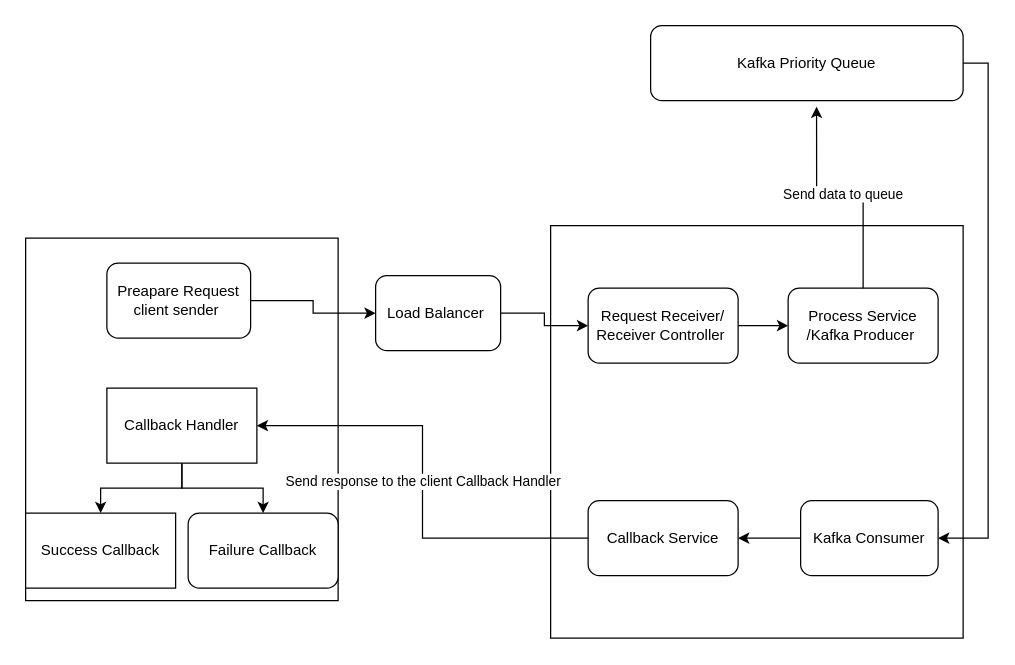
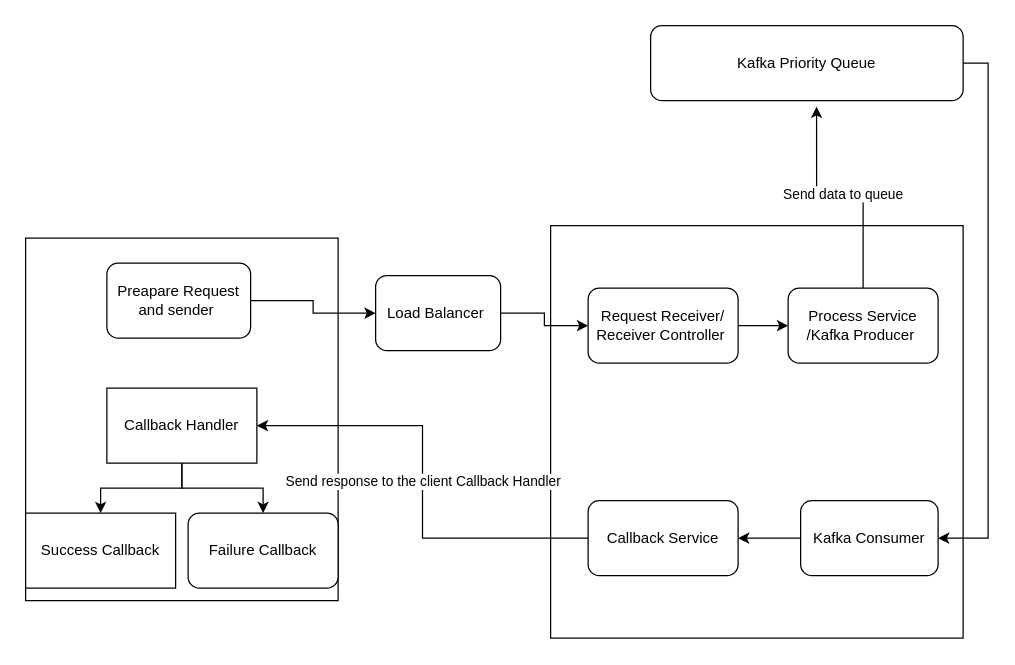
(179, 301) -> (179, 301)
